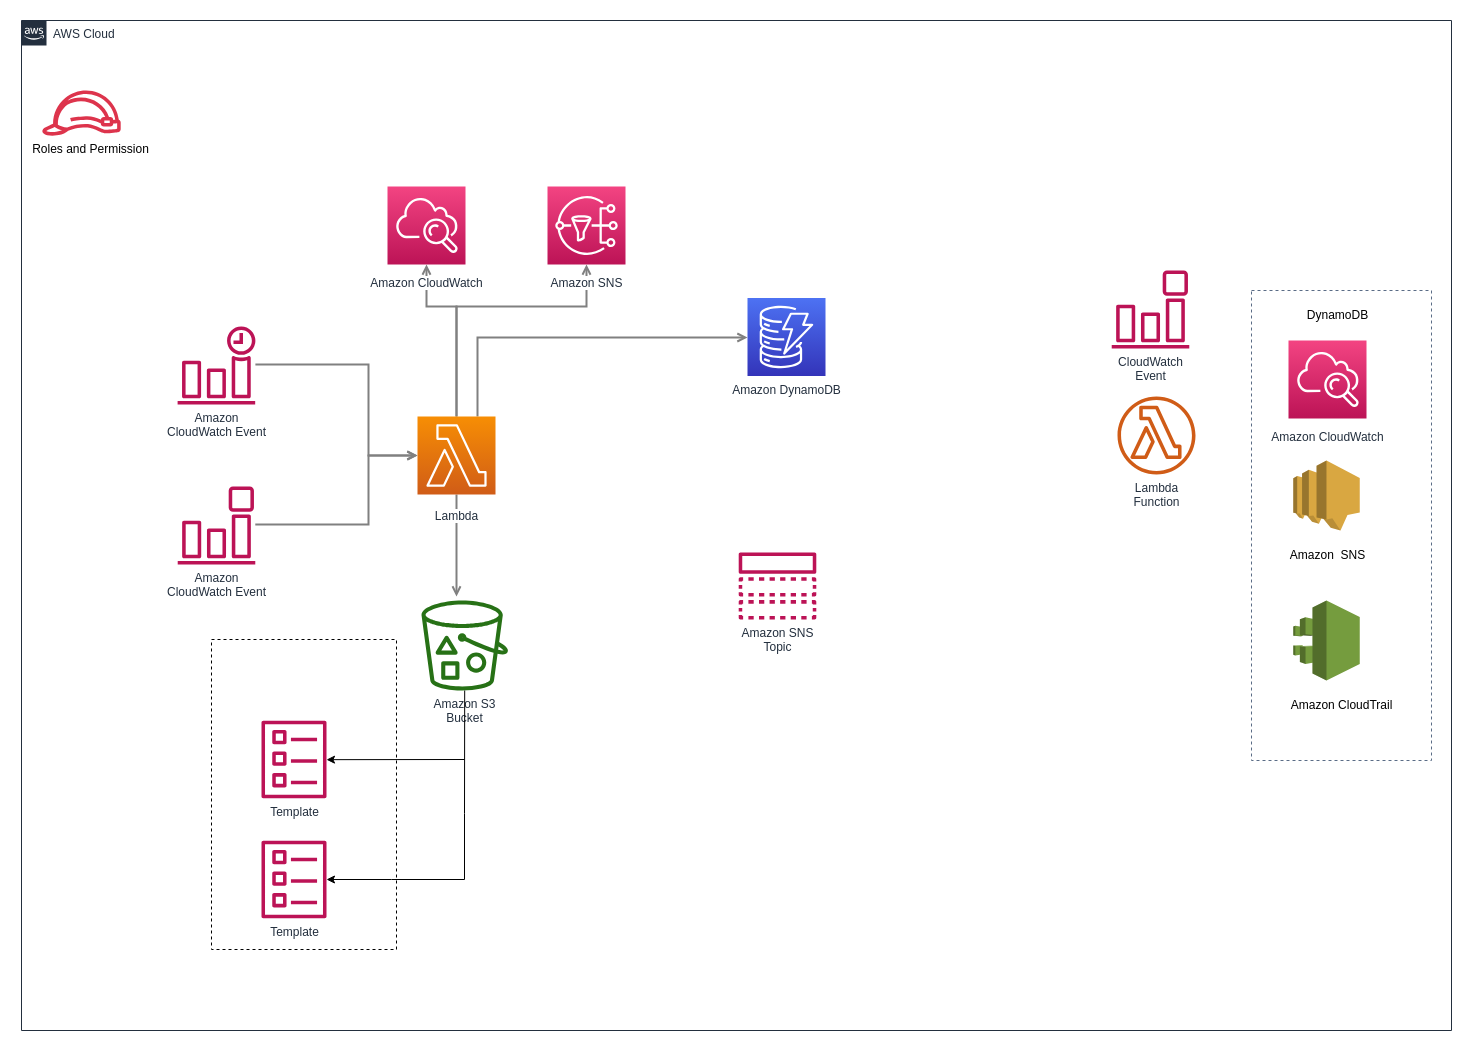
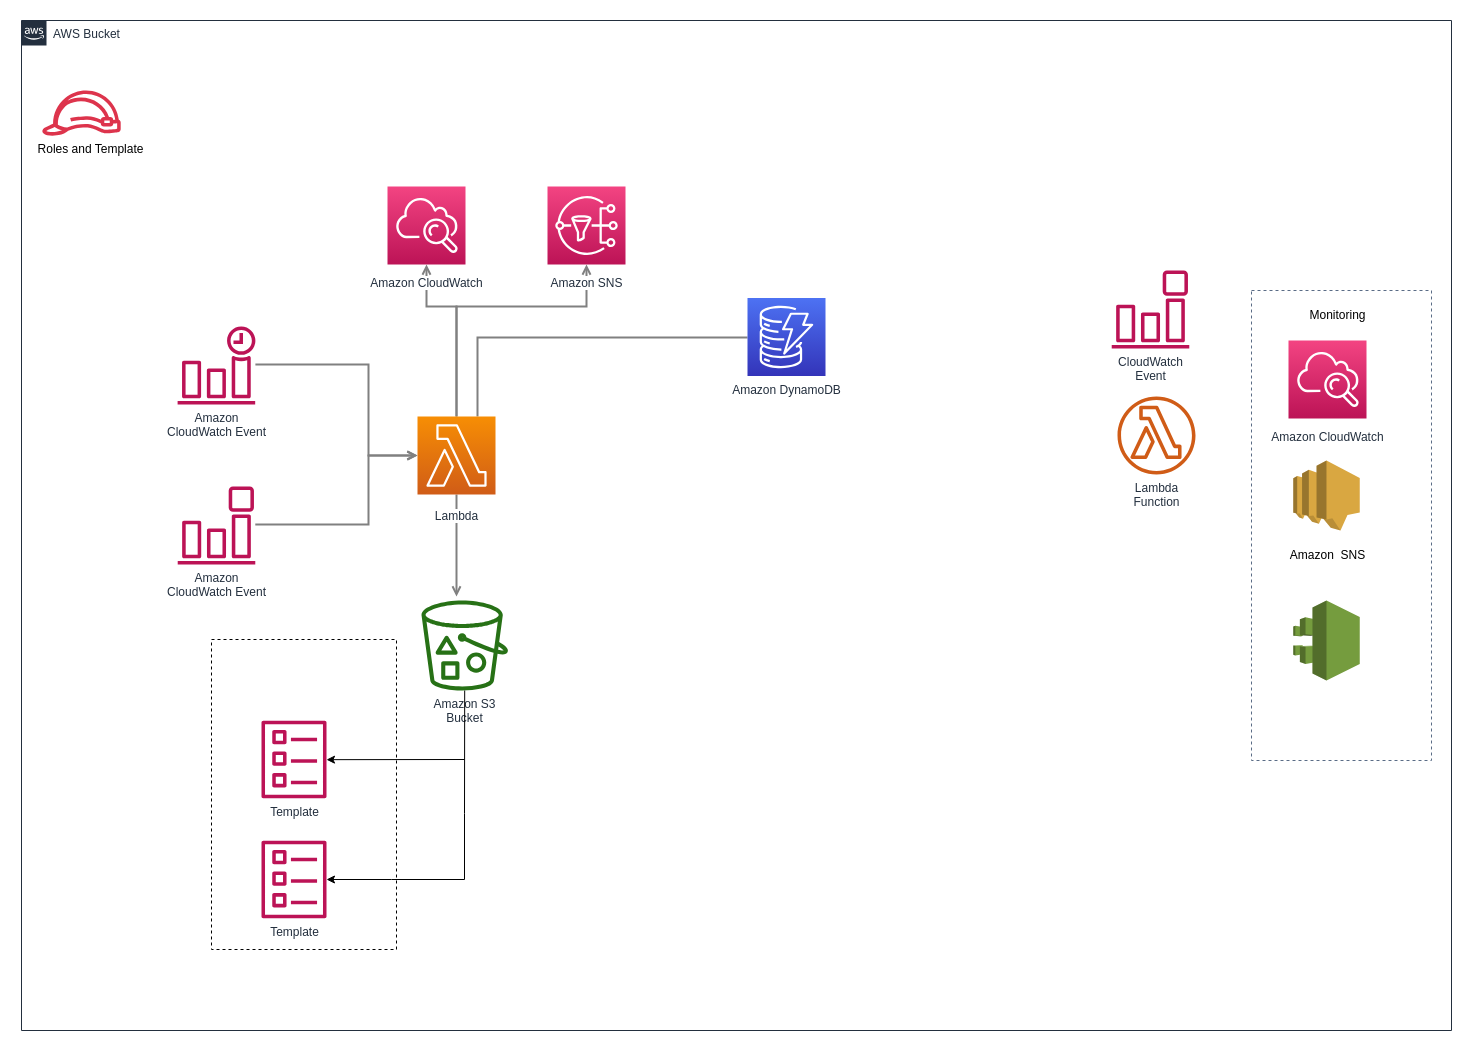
(81, 35) -> (86, 35)
(91, 150) -> (91, 150)
(1338, 316) -> (1338, 316)
(739, 338) -> (740, 338)
(778, 586) -> none
(1342, 706) -> none
